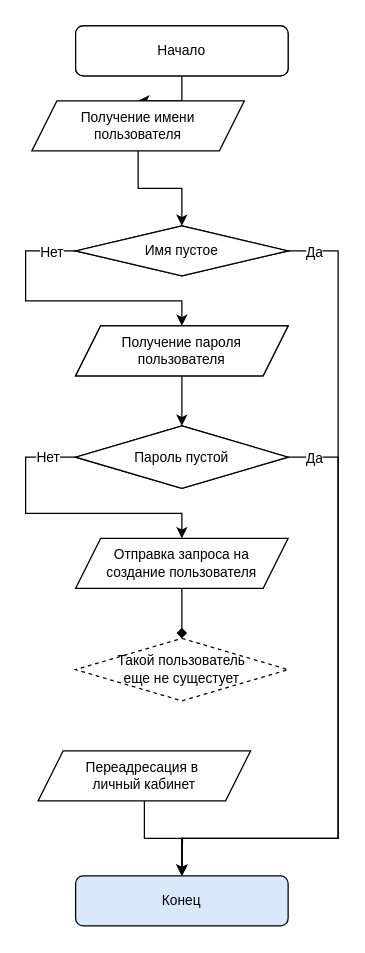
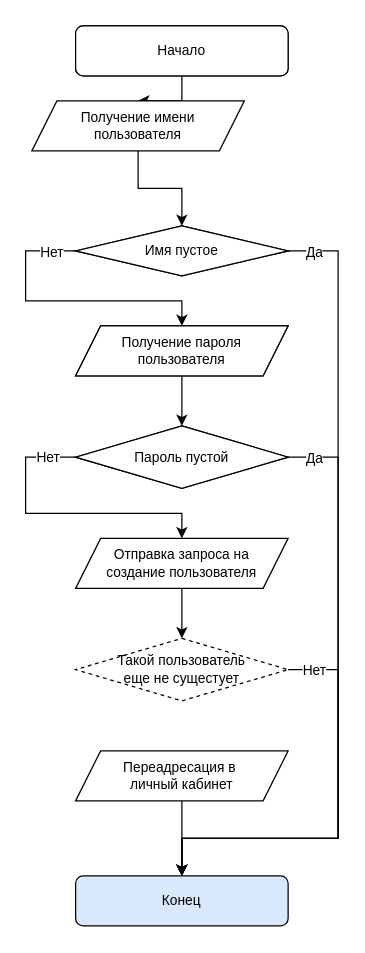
(182, 627) -> (182, 628)
none -> (312, 669)
(144, 776) -> (182, 776)
